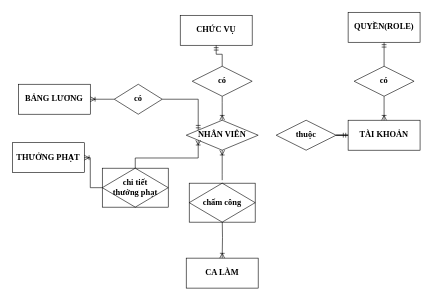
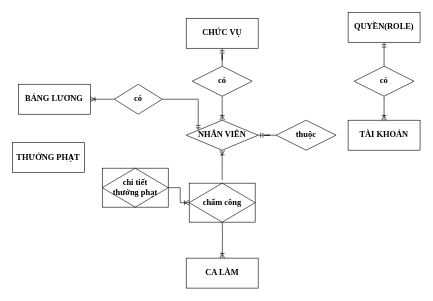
(216, 30) -> (222, 33)
none -> (267, 135)
(342, 135) -> none
(135, 161) -> none
(90, 175) -> (175, 188)
